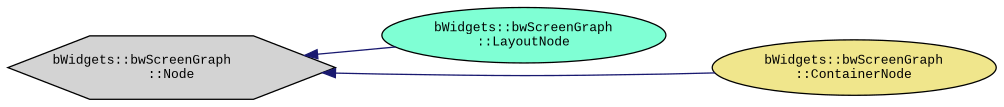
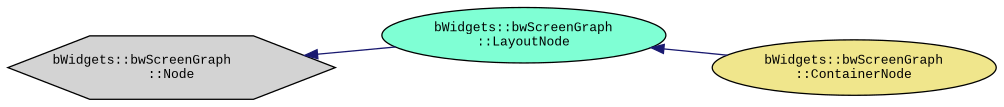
(525, 76) -> (696, 52)
